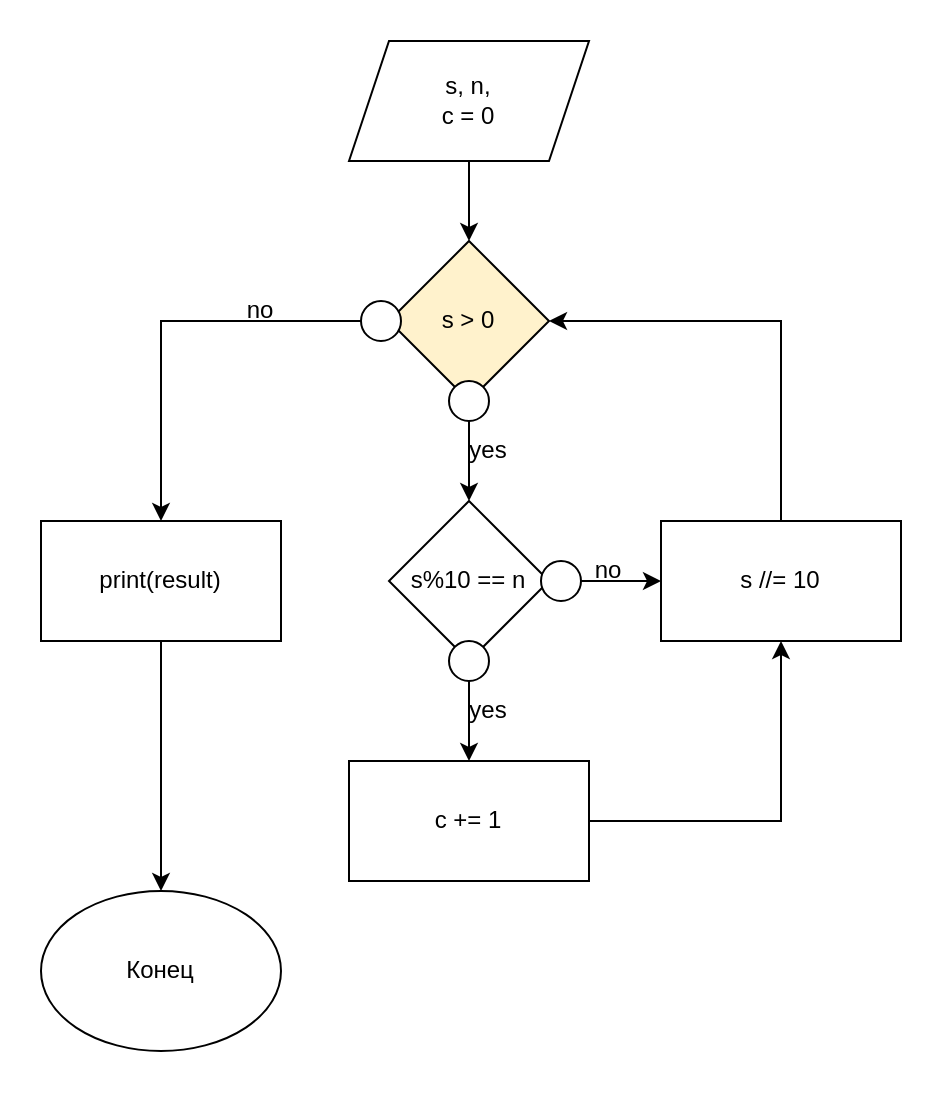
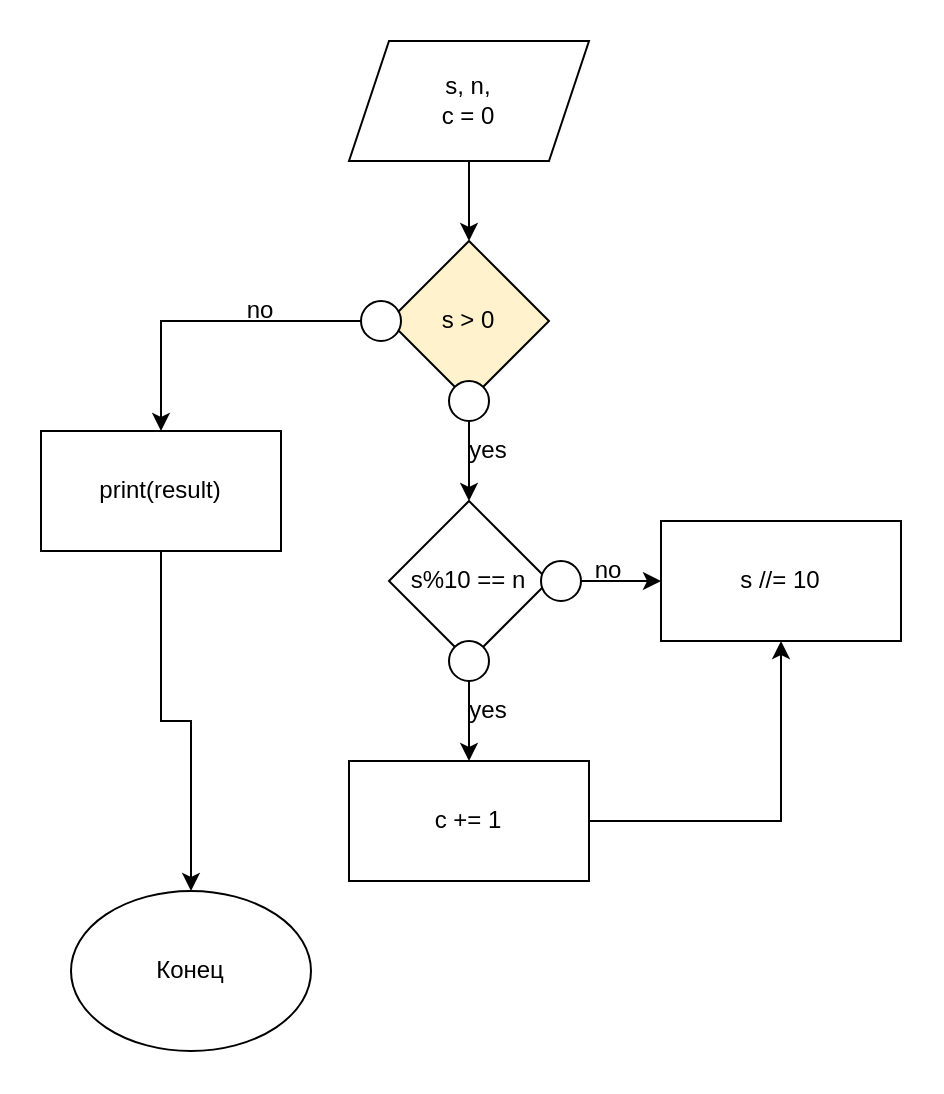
(772, 321) -> none
(161, 581) -> (161, 491)
(161, 971) -> (191, 971)
